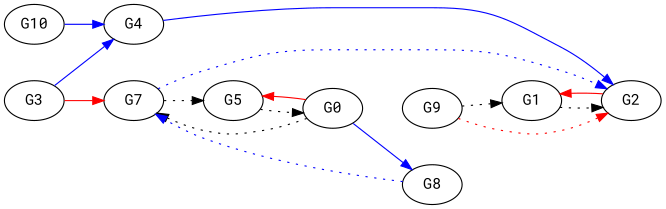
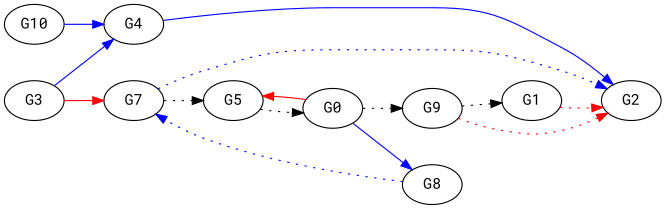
(587, 93) -> none
(576, 108) -> (576, 108)
(237, 134) -> (377, 108)
